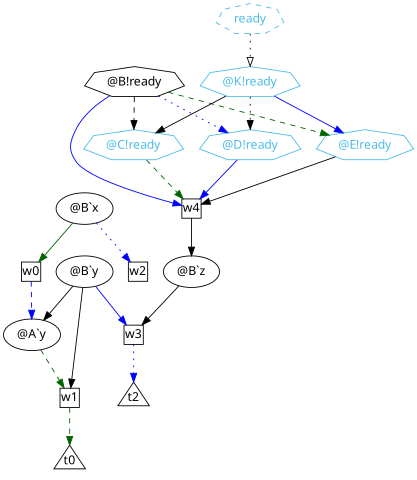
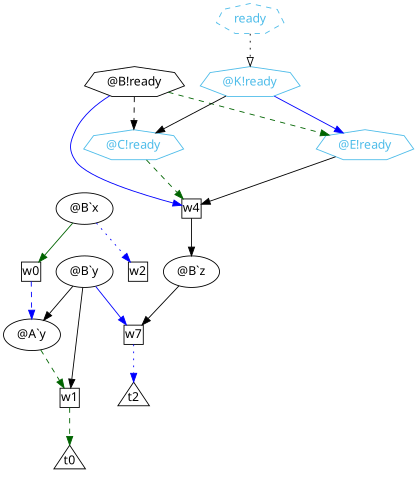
(250, 145) -> none
(134, 335) -> (134, 335)
